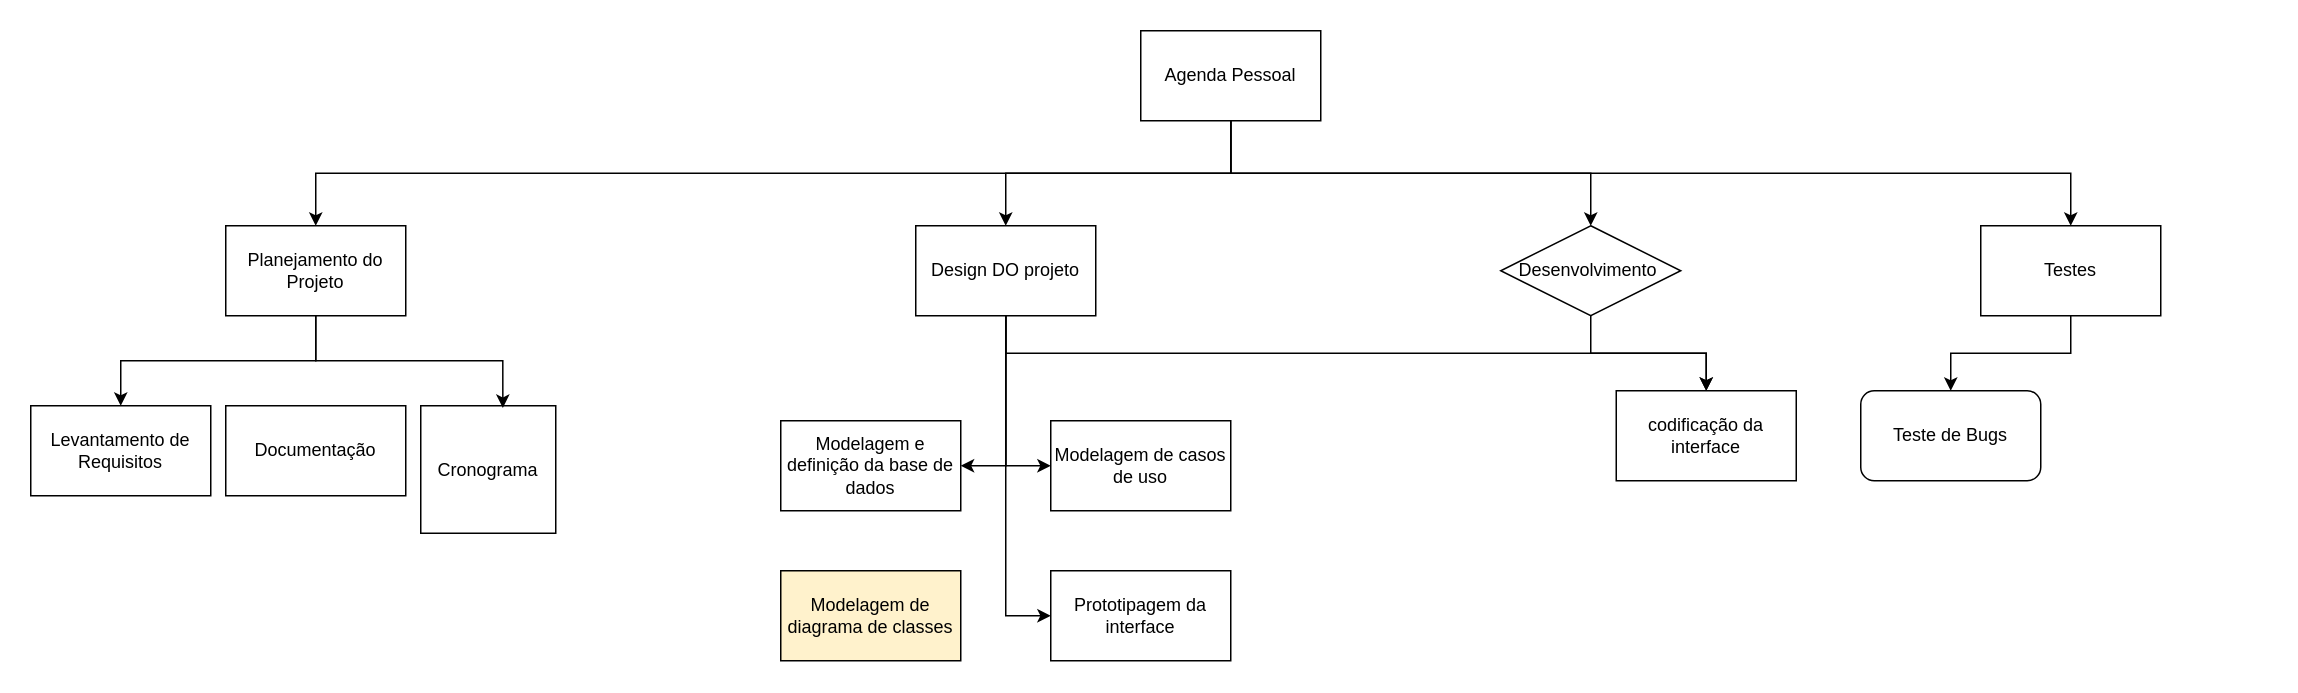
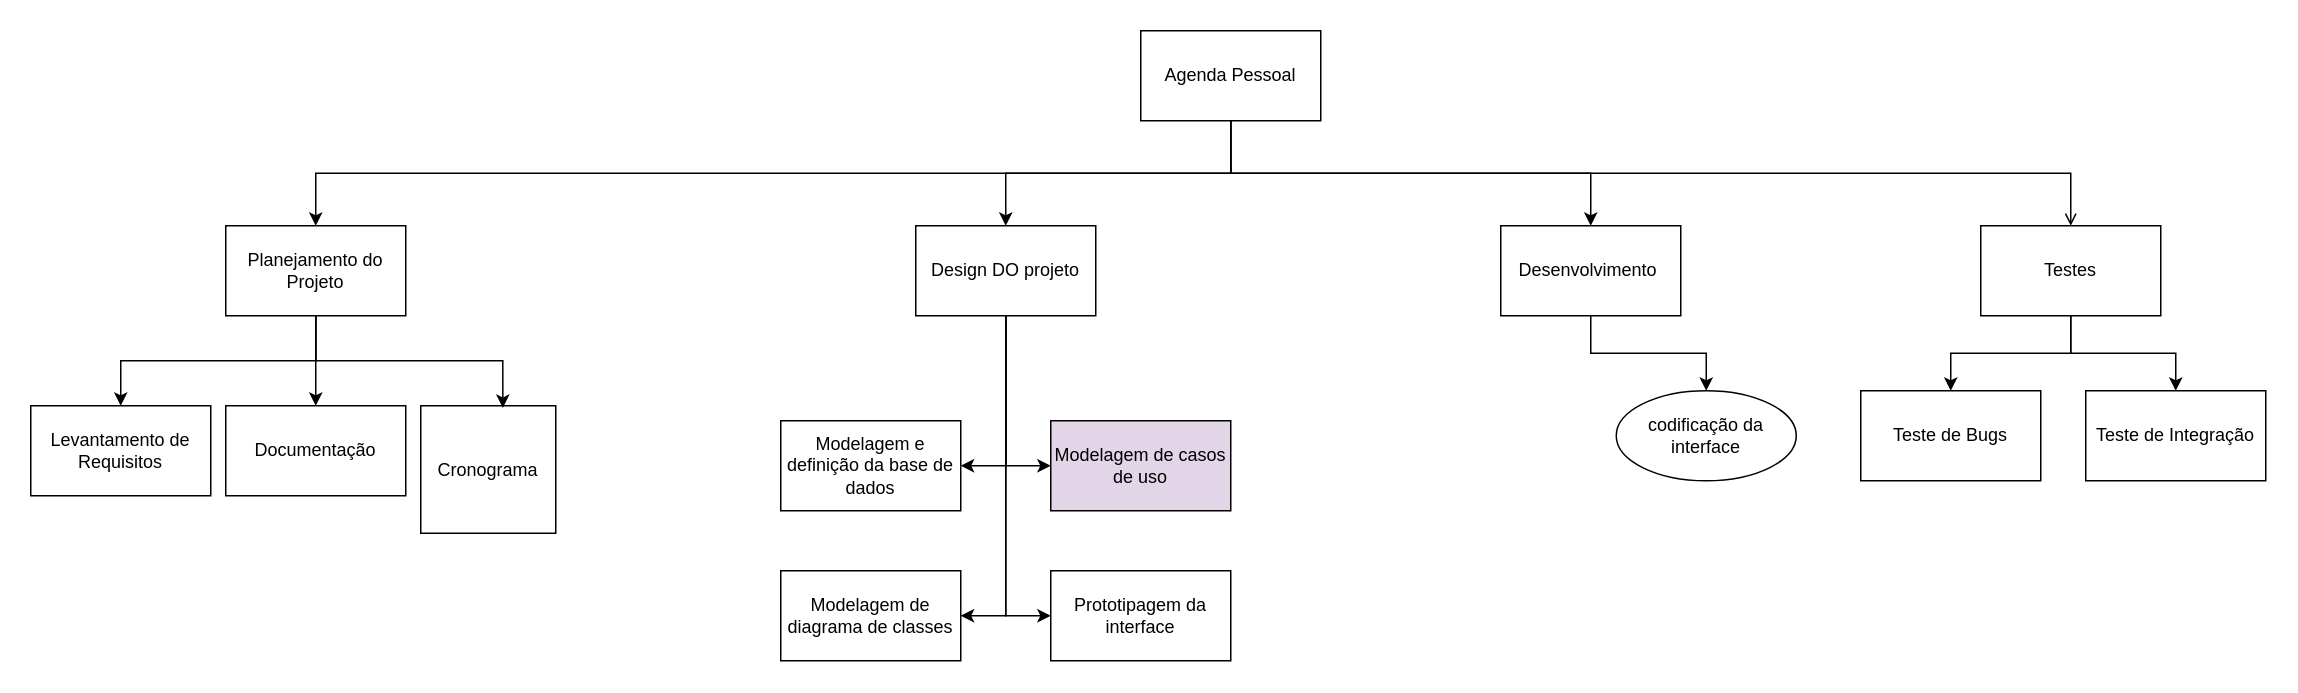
(2071, 214) -> (2071, 216)
(1591, 271) -> (1591, 271)
(1298, 353) -> (988, 616)
none -> (2138, 353)
none -> (316, 379)
(1706, 436) -> (1706, 436)
(1951, 436) -> (1951, 436)
none -> (2176, 436)
(1141, 466) -> (1141, 466)
(871, 616) -> (871, 616)
